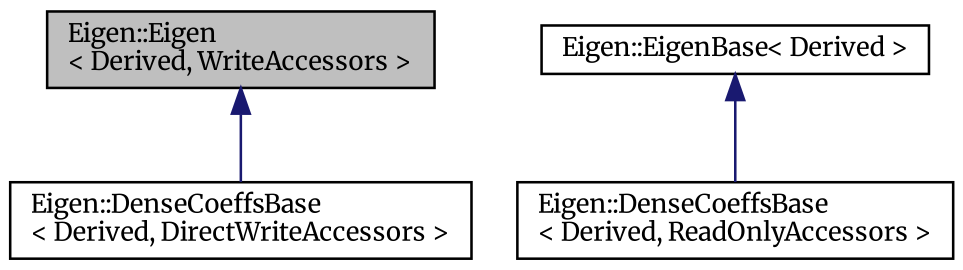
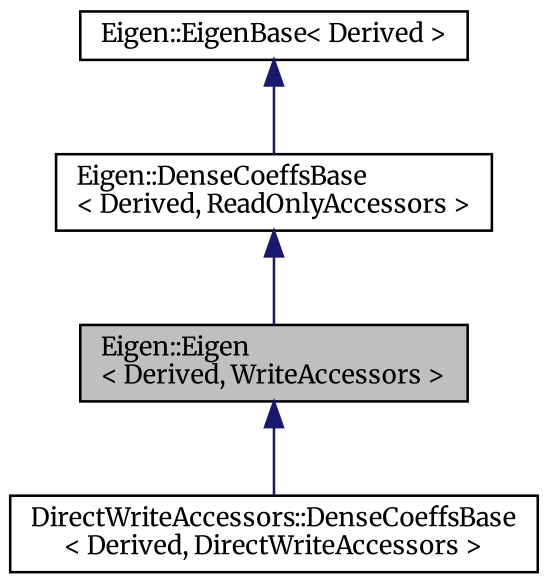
(241, 220) -> (274, 534)
none -> (274, 291)
